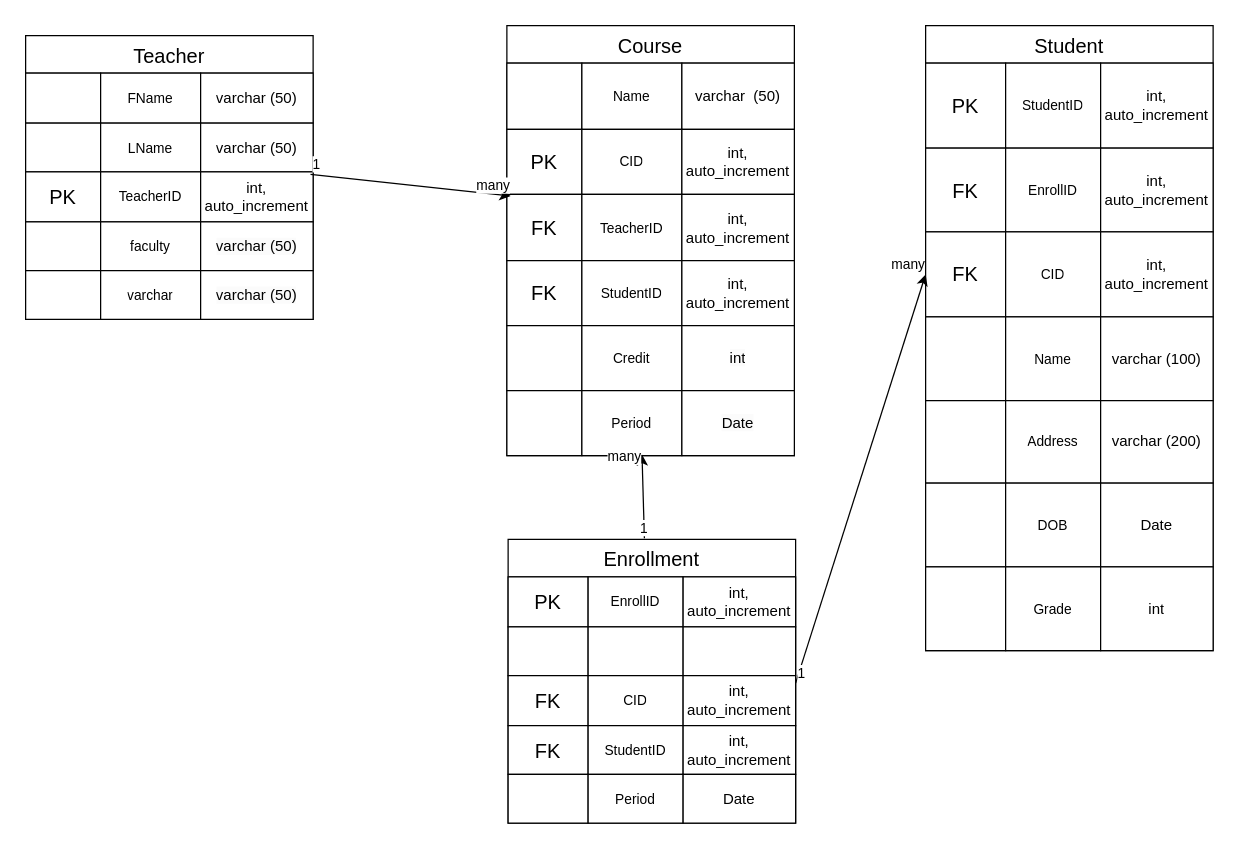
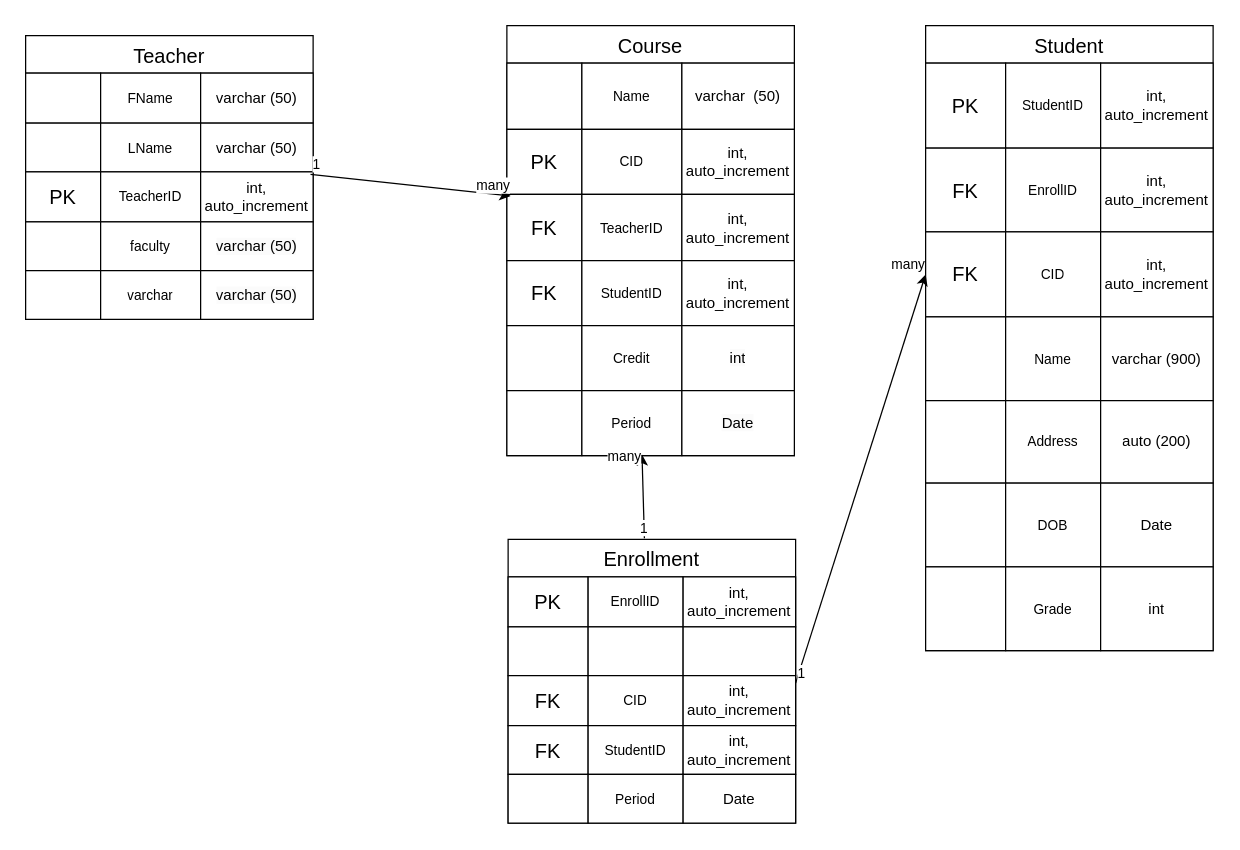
(1157, 359) -> (1157, 359)
(1157, 442) -> (1157, 442)
